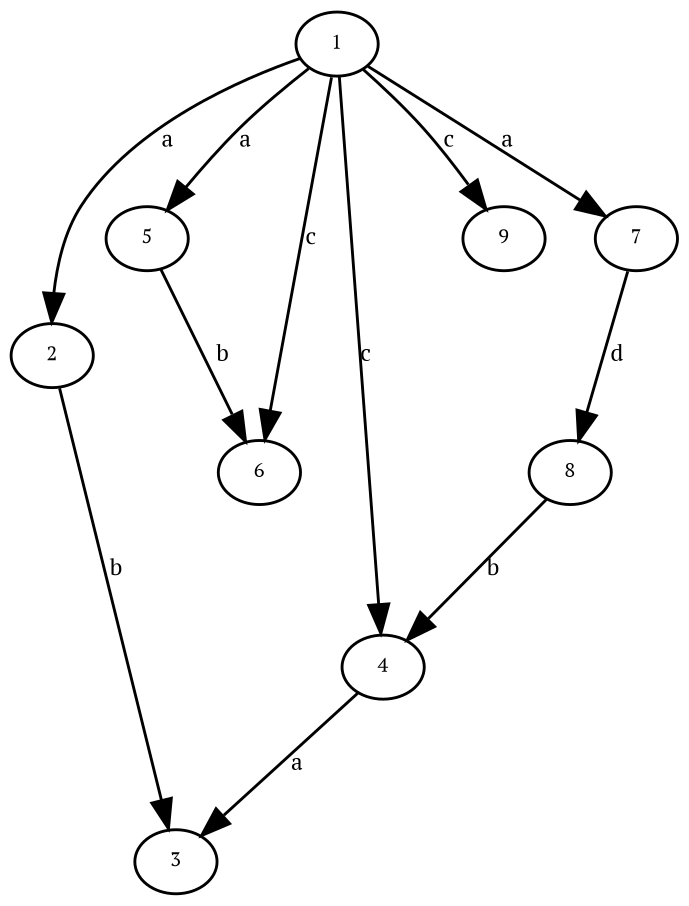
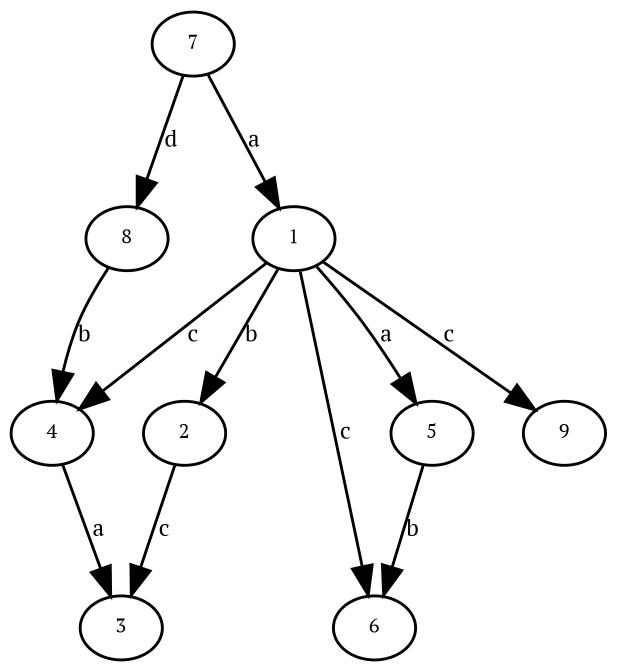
(474, 133) -> (237, 129)
(167, 141) -> (252, 336)
(117, 570) -> (164, 531)
